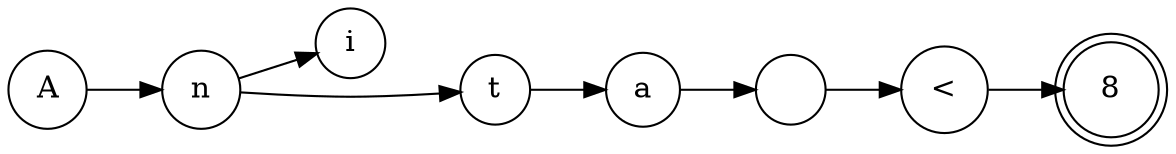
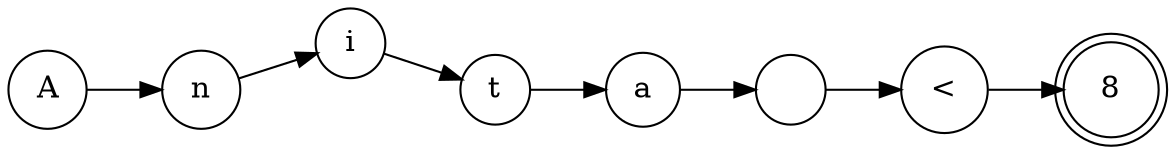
(340, 97) -> (413, 63)
